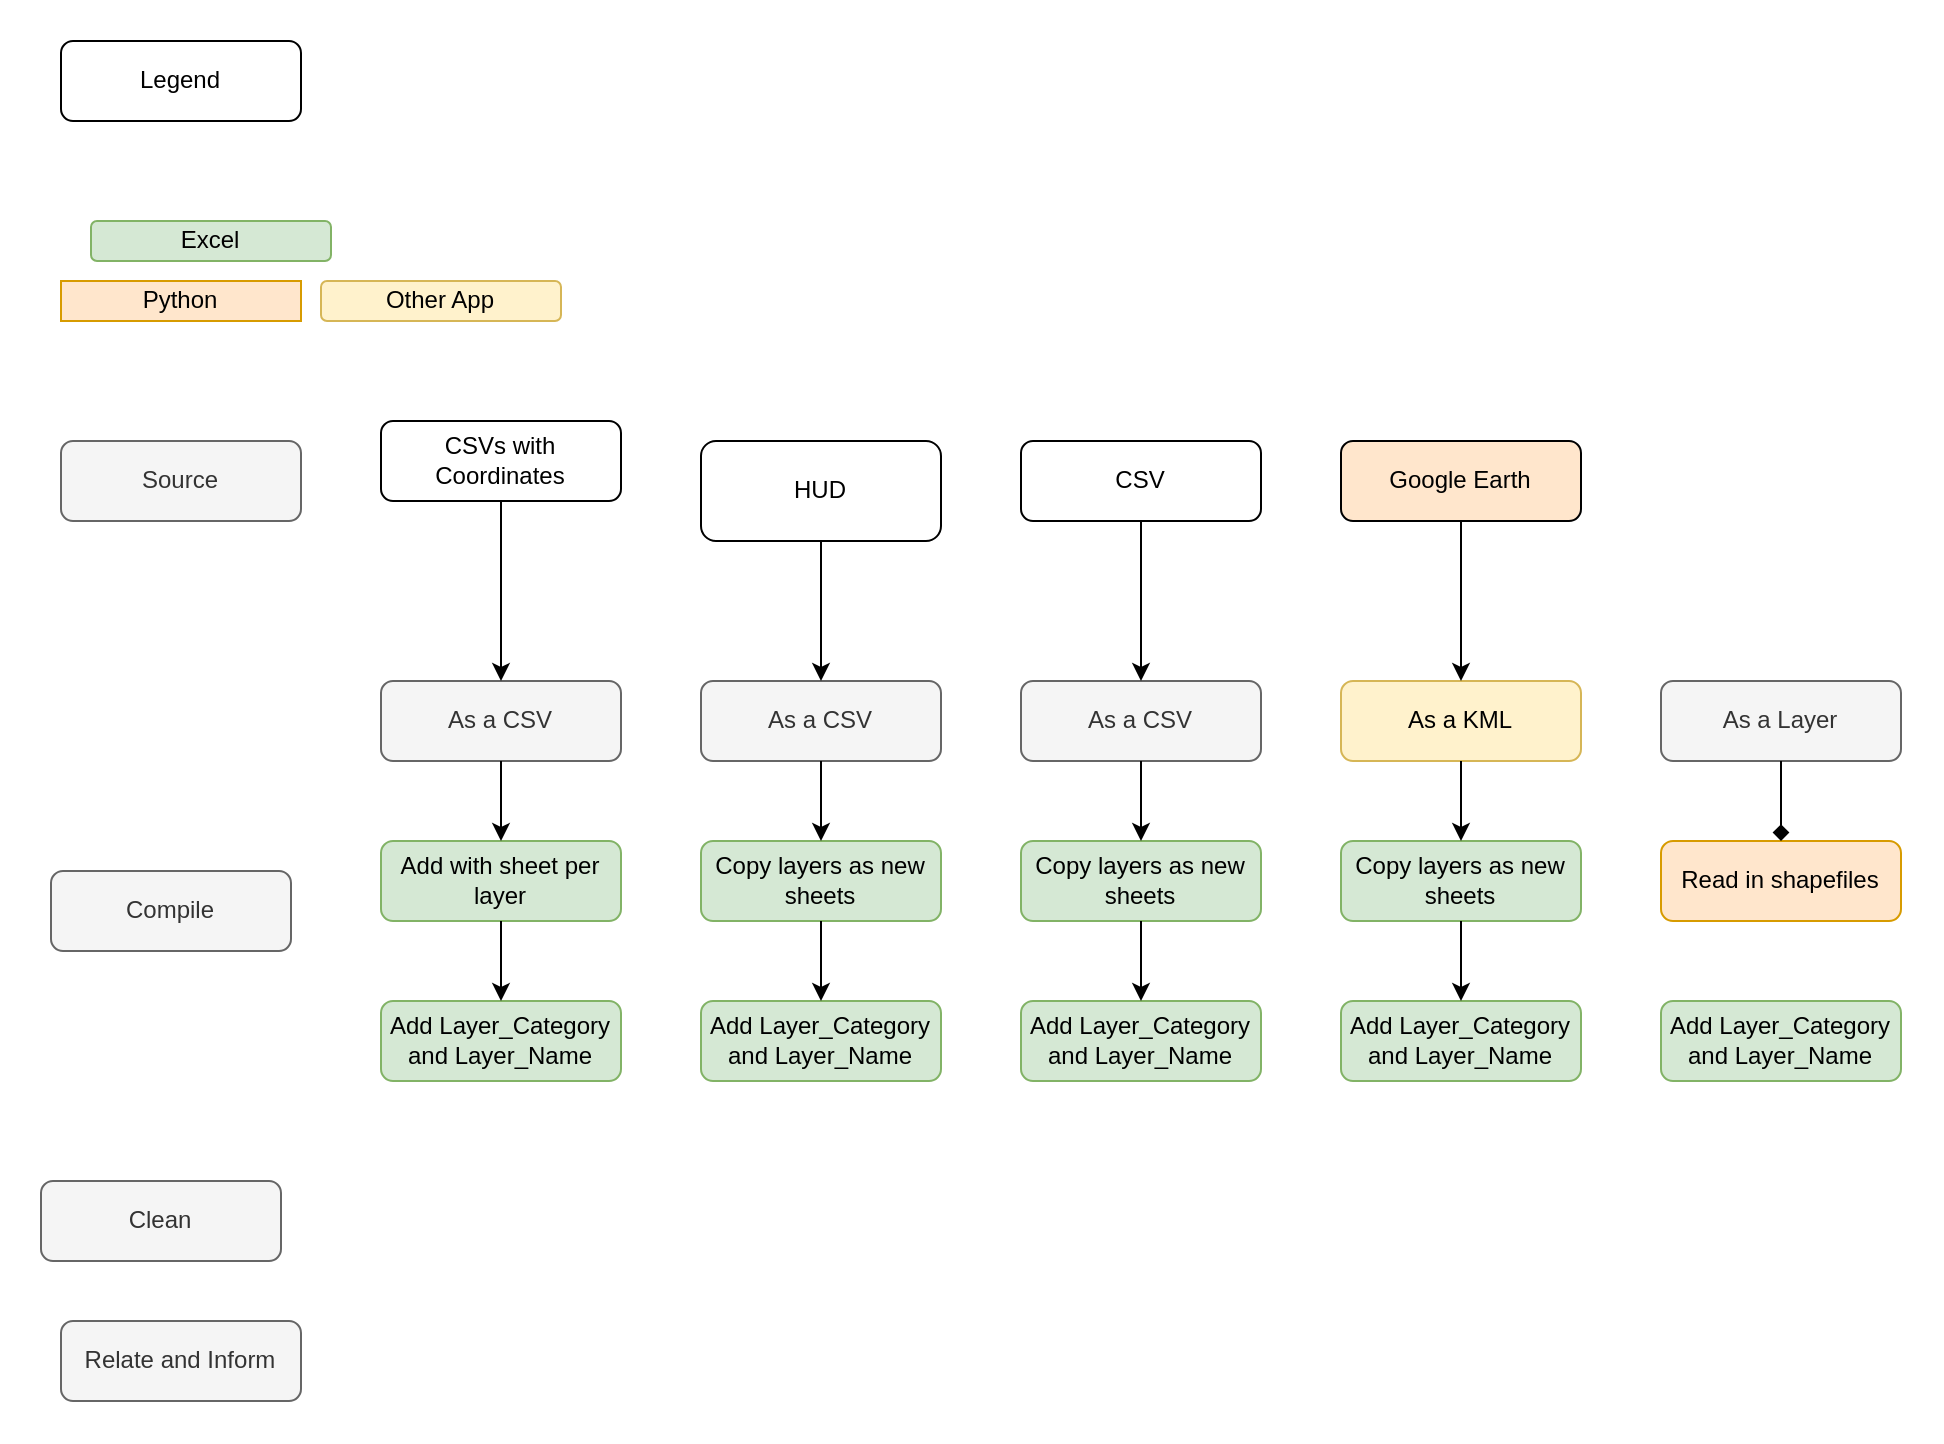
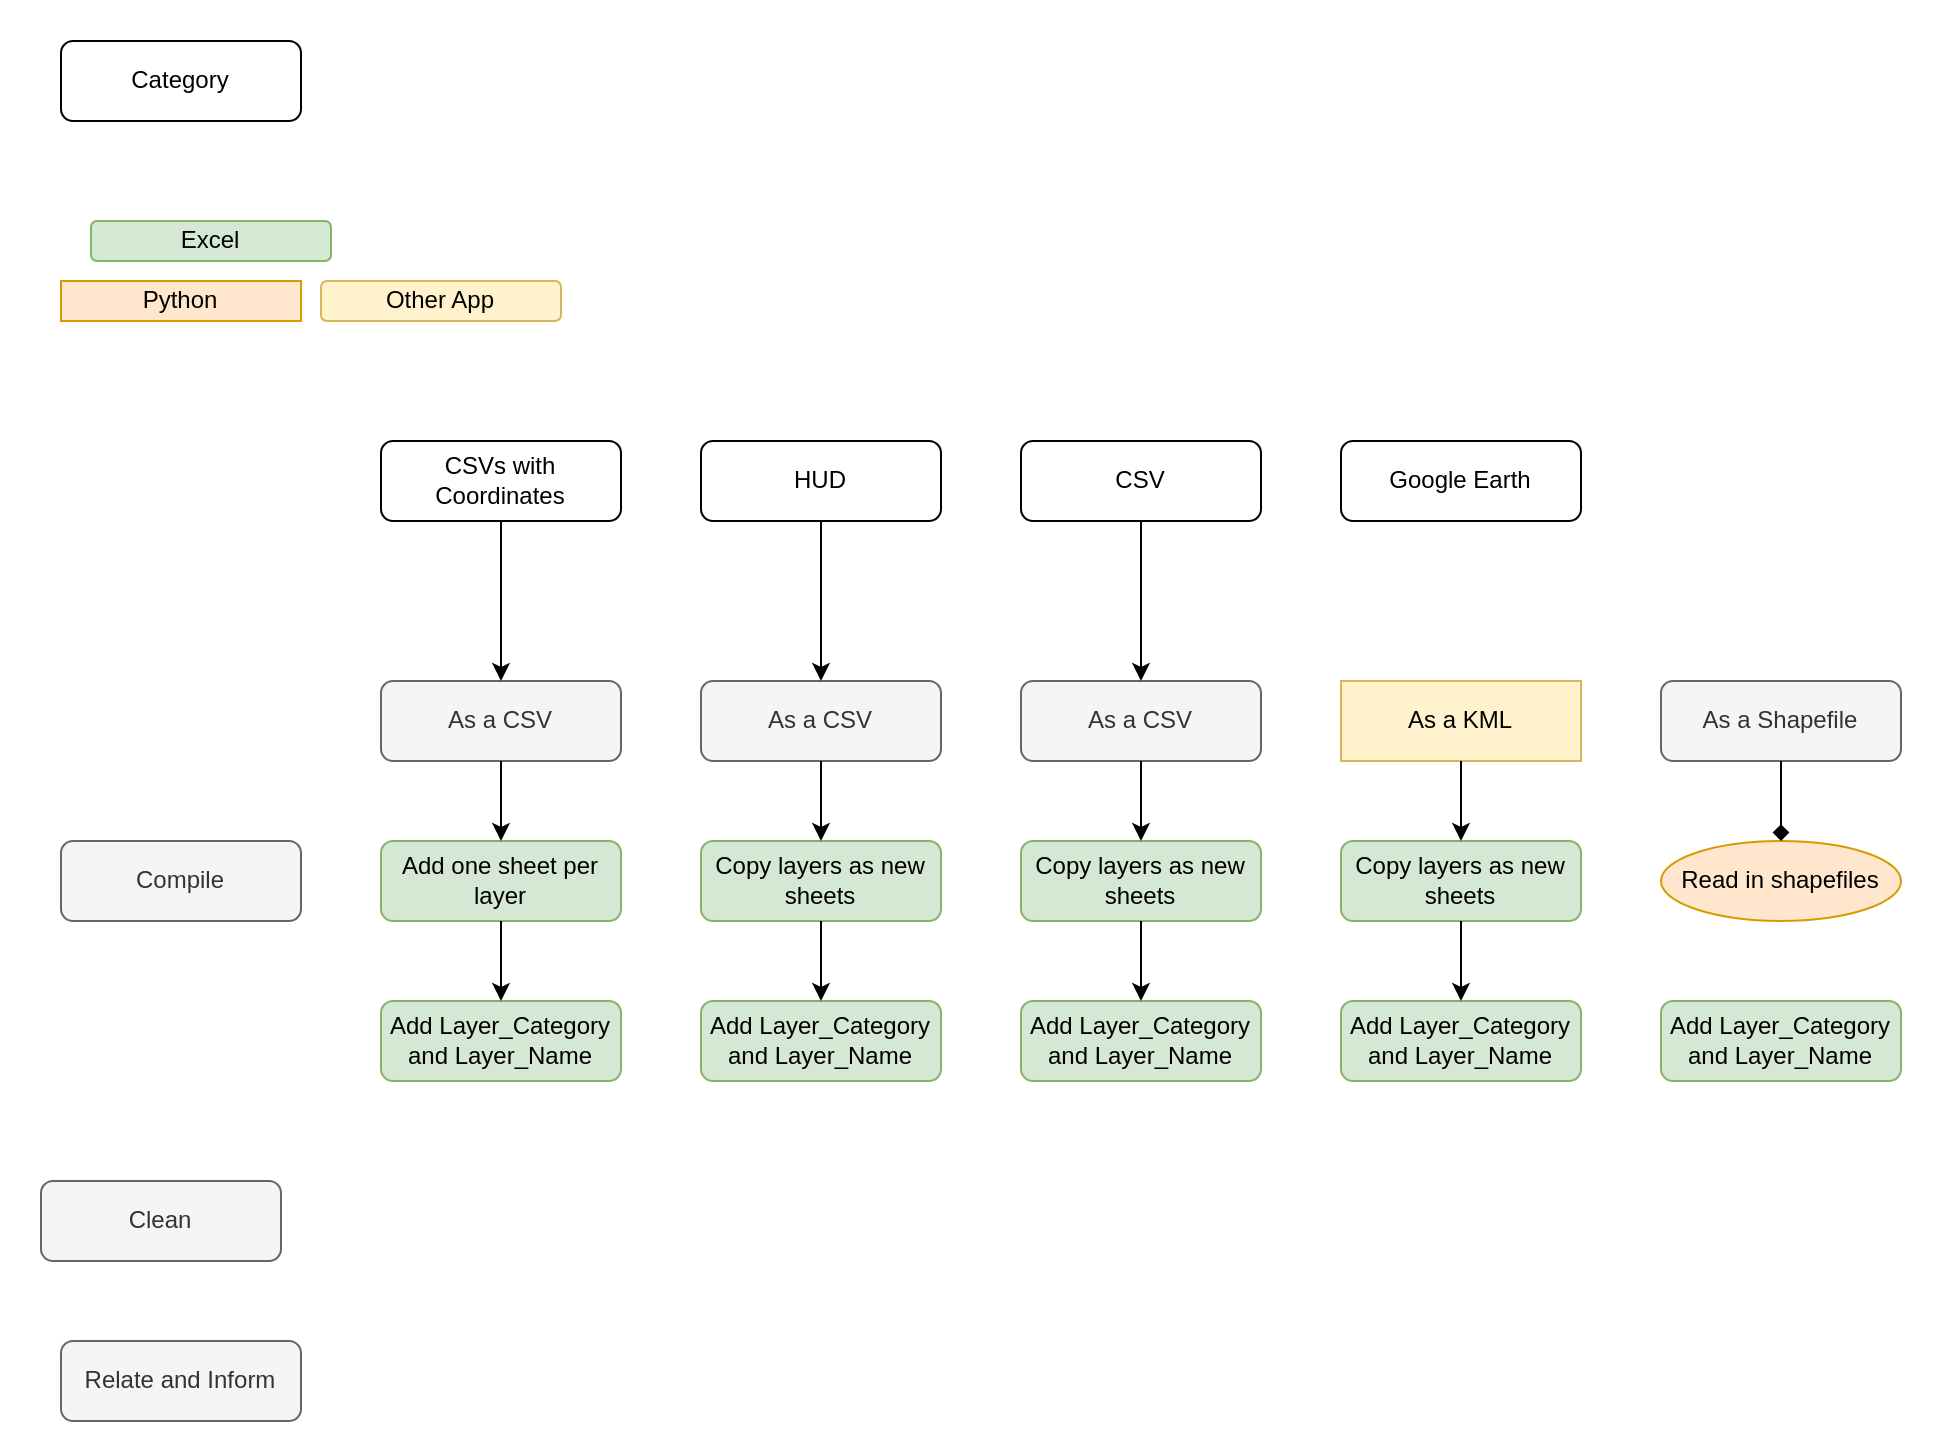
(181, 81) -> (181, 81)
(501, 461) -> (501, 481)
(181, 481) -> none
(1461, 481) -> (1461, 481)
(821, 491) -> (821, 481)
(1461, 594) -> none
(1461, 721) -> (1461, 721)
(1781, 721) -> (1781, 721)
(501, 881) -> (501, 881)
(1781, 881) -> (1781, 881)
(171, 911) -> (181, 881)
(181, 1361) -> (181, 1381)
